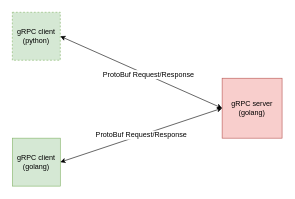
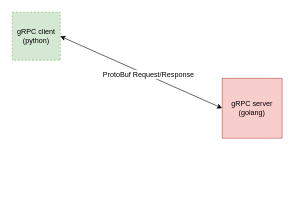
(141, 135) -> none
(36, 162) -> none
